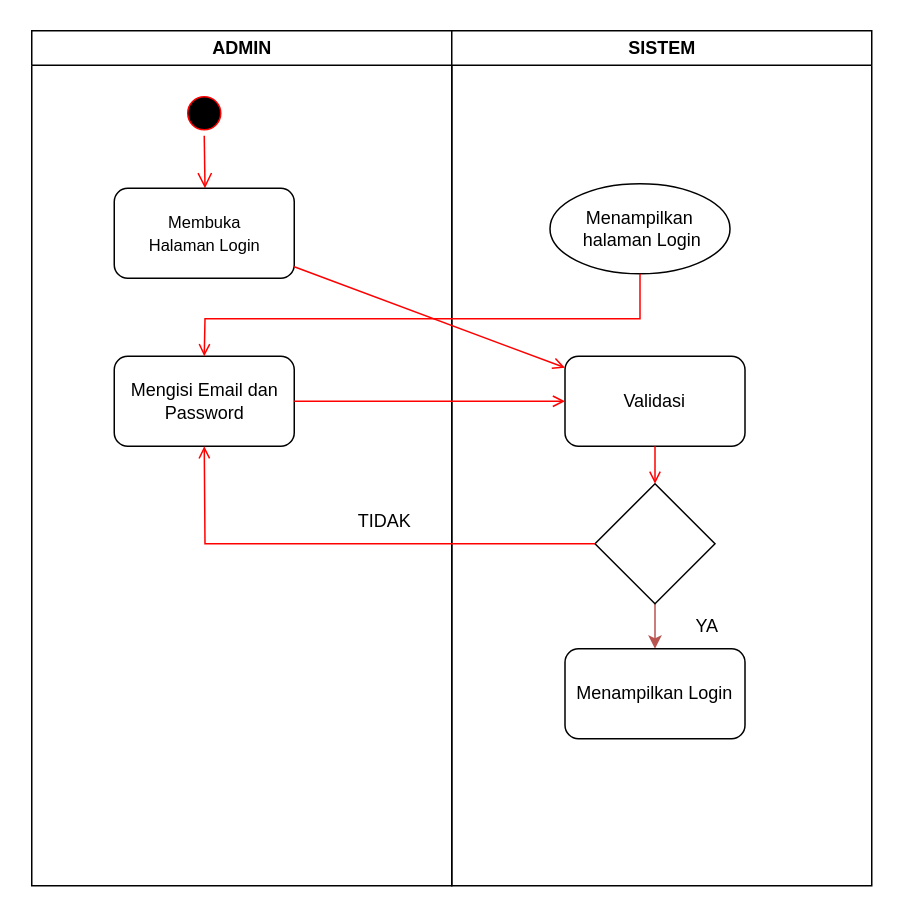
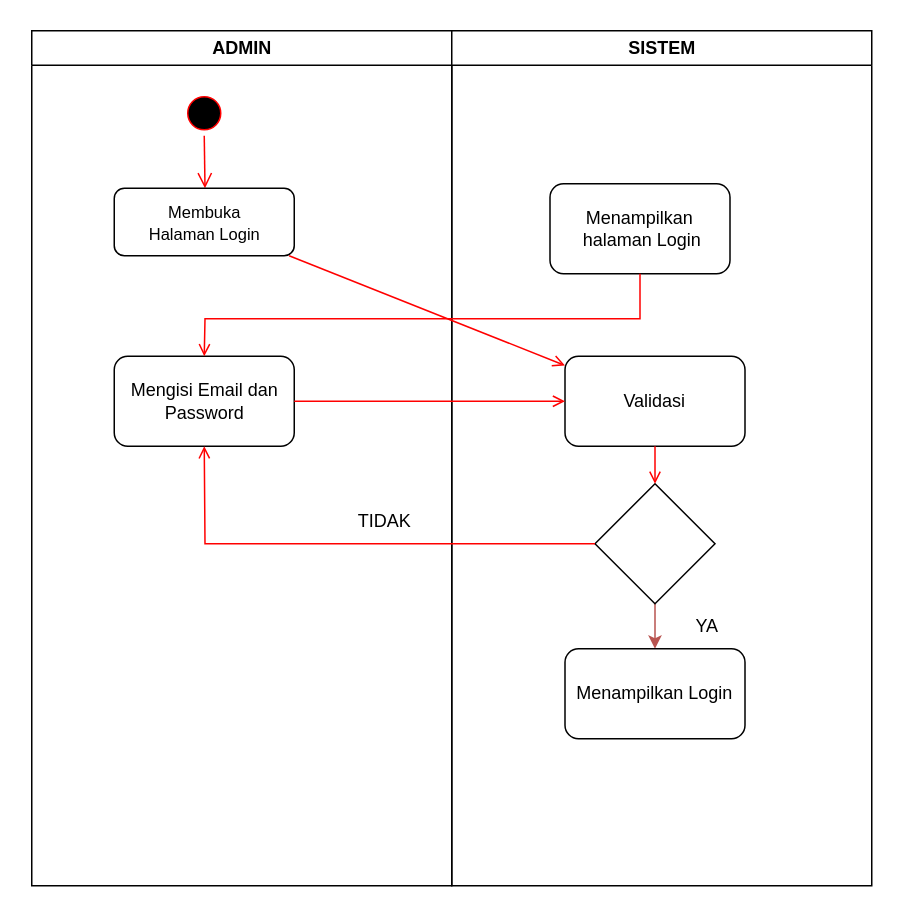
(640, 229) -> (640, 229)
(204, 233) -> (204, 222)
